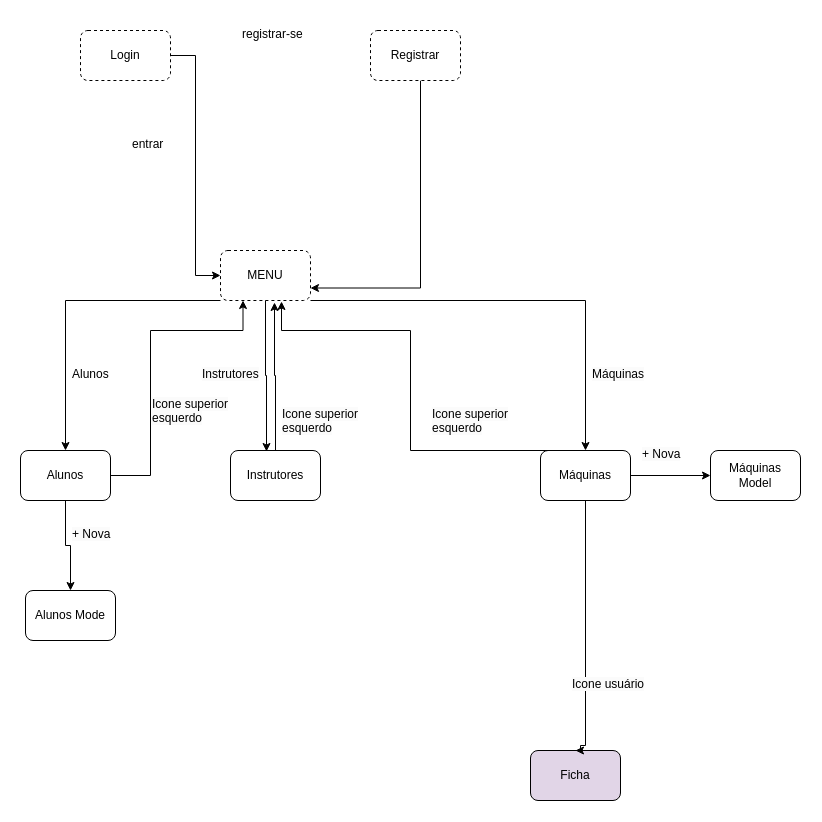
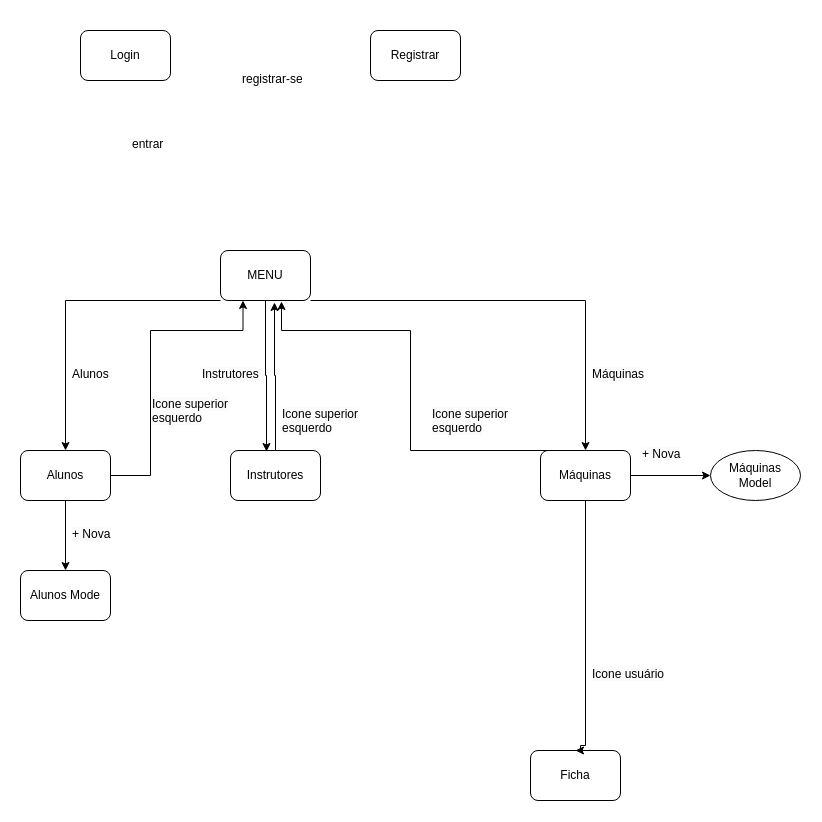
(276, 41) -> (276, 86)
(126, 56) -> (126, 56)
(416, 56) -> (416, 56)
(196, 162) -> none
(421, 236) -> none
(266, 276) -> (266, 276)
(756, 476) -> (756, 476)
(71, 616) -> (66, 596)
(626, 691) -> (646, 681)
(576, 776) -> (576, 776)
